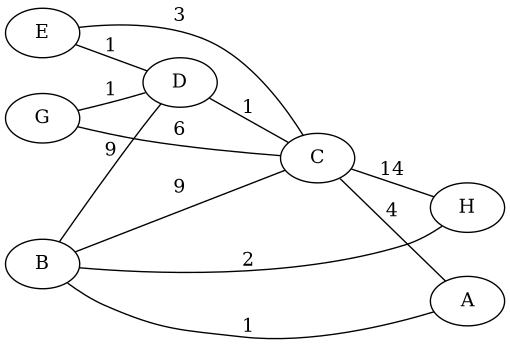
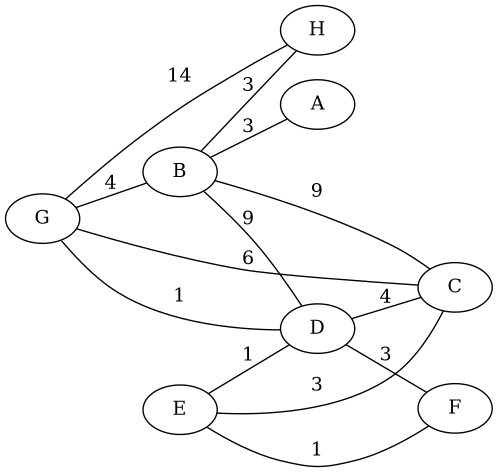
(249, 108) -> (386, 298)
(393, 183) -> (171, 114)
none -> (111, 195)
(393, 230) -> none
(249, 261) -> (249, 86)
(249, 327) -> (249, 127)
none -> (455, 408)
